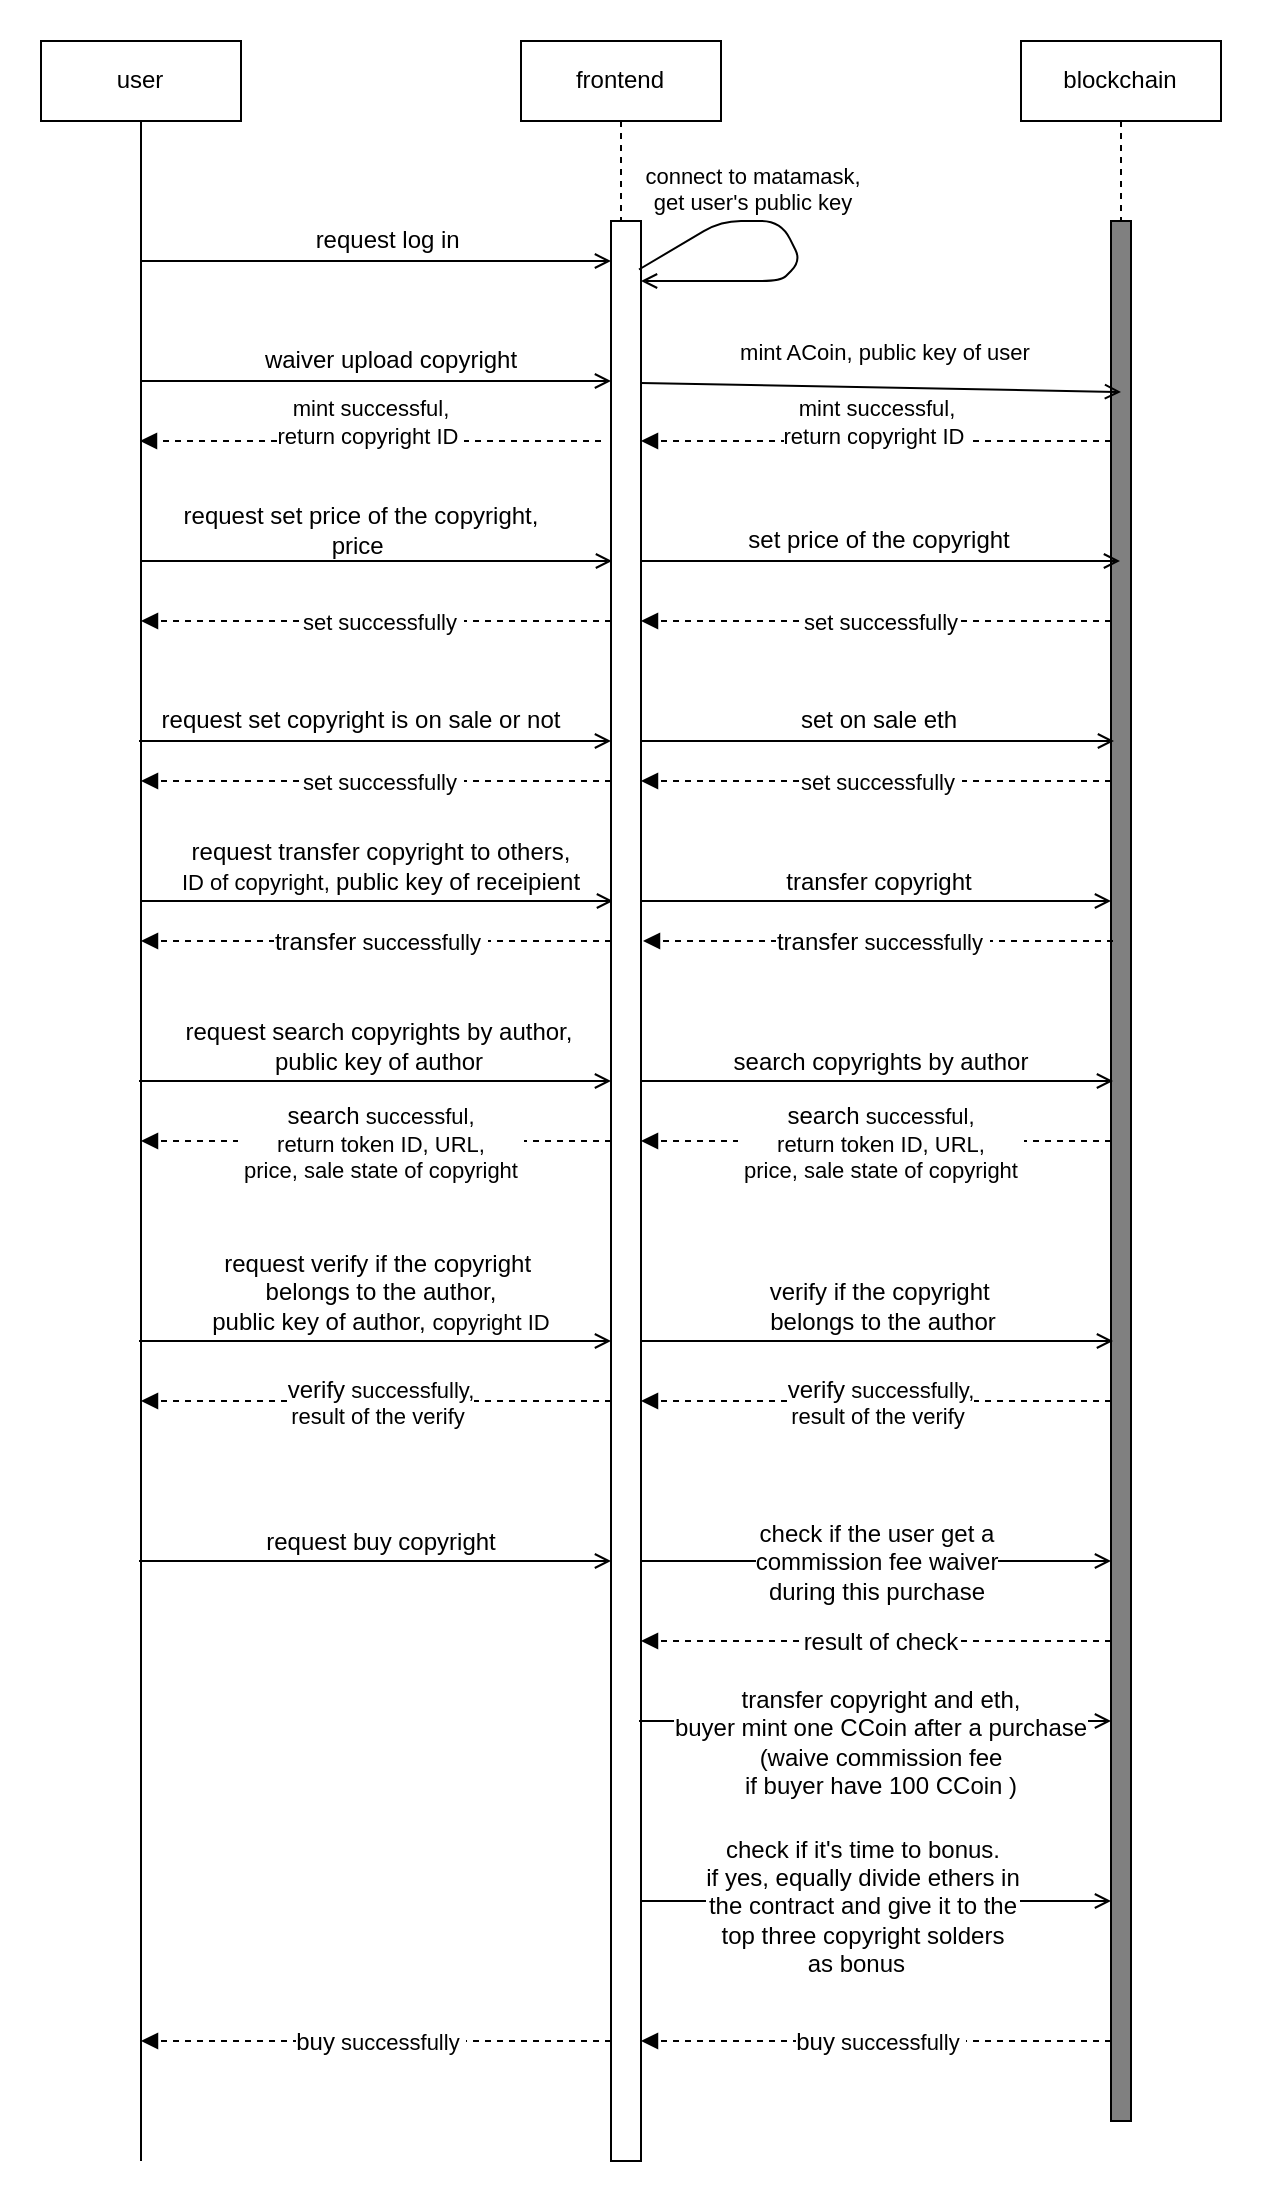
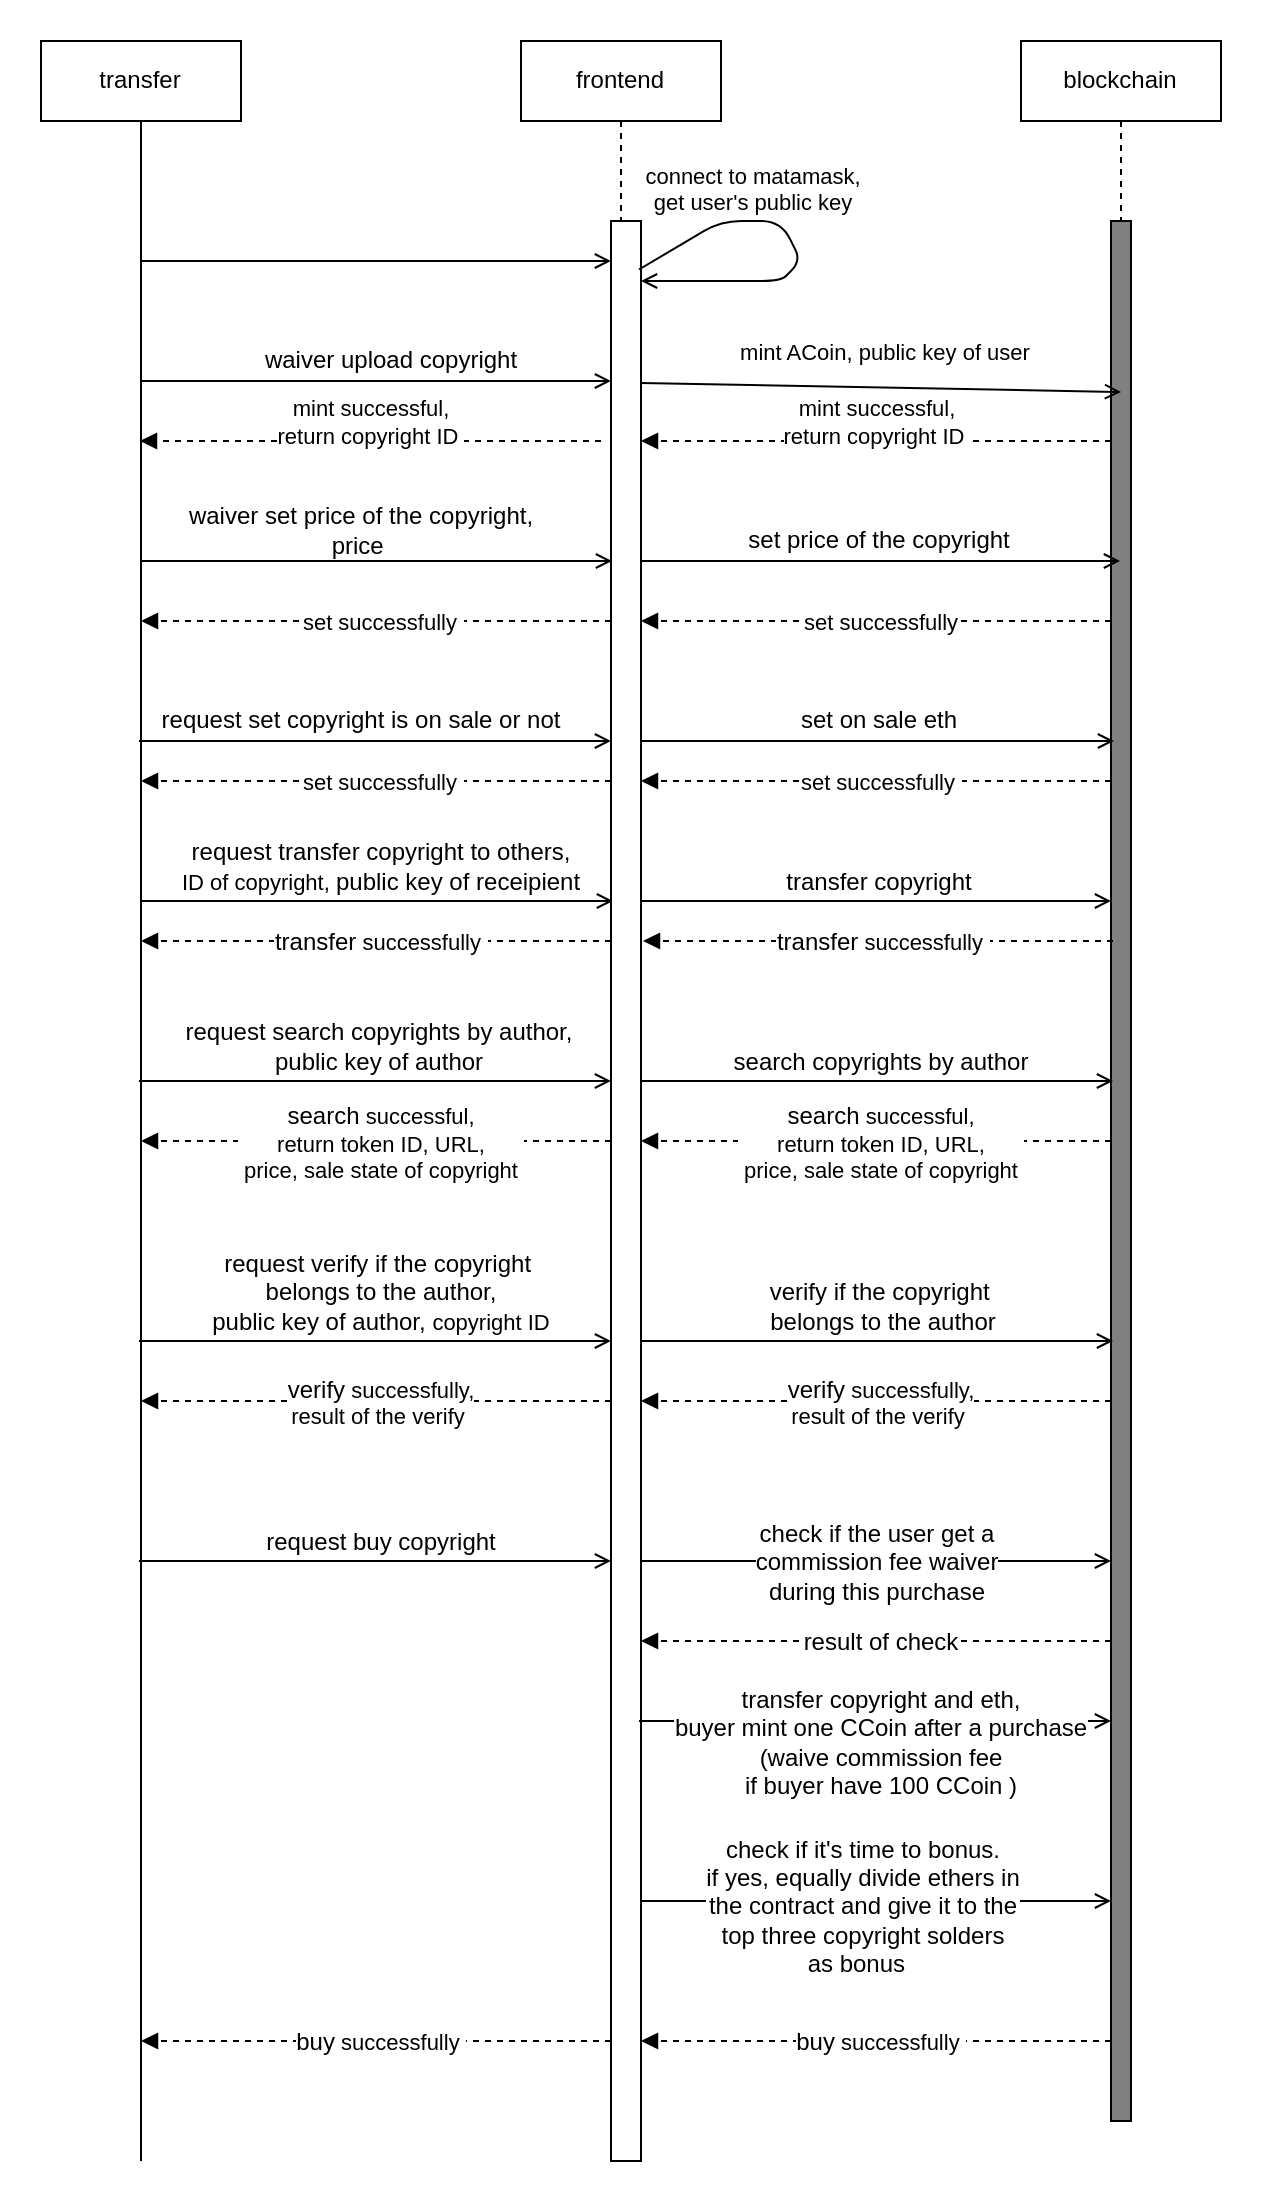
(141, 81) -> (141, 81)
(391, 241) -> none
(362, 531) -> (362, 531)
